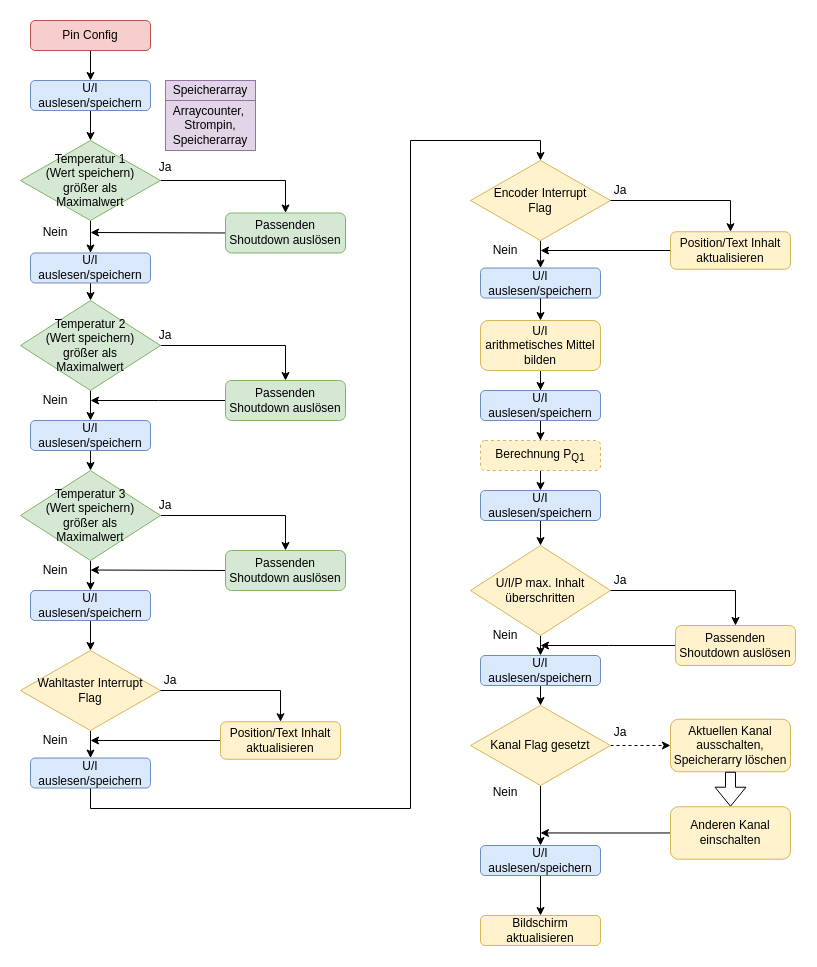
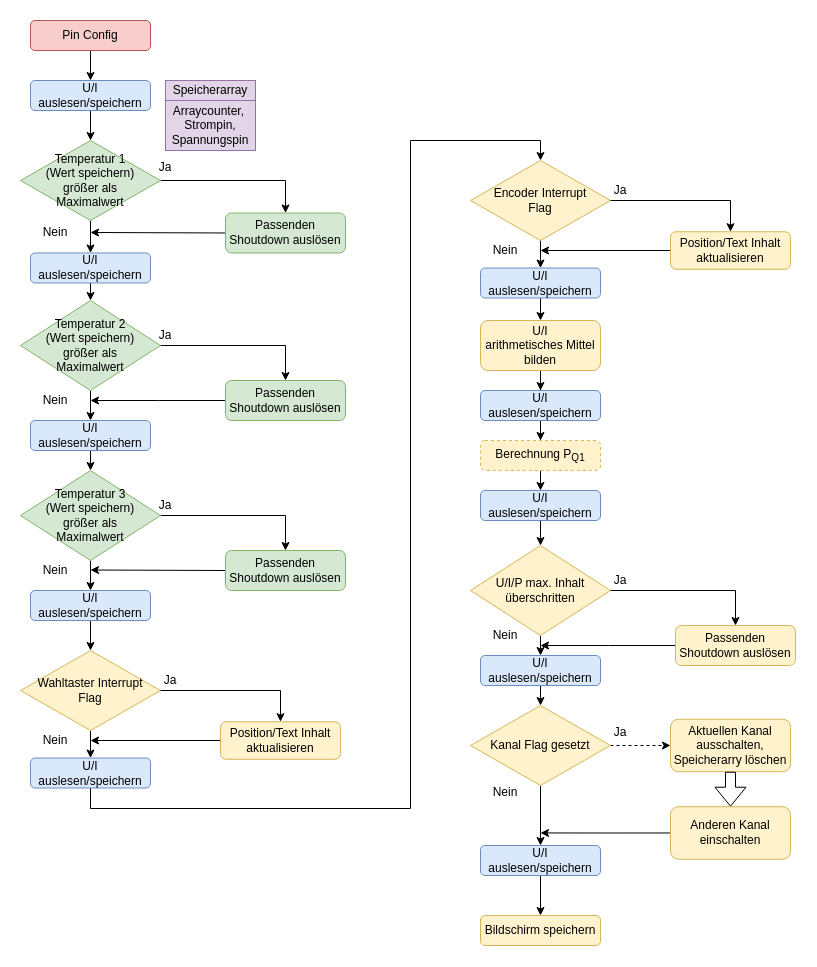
(211, 126) -> (211, 126)
(541, 931) -> (541, 931)
